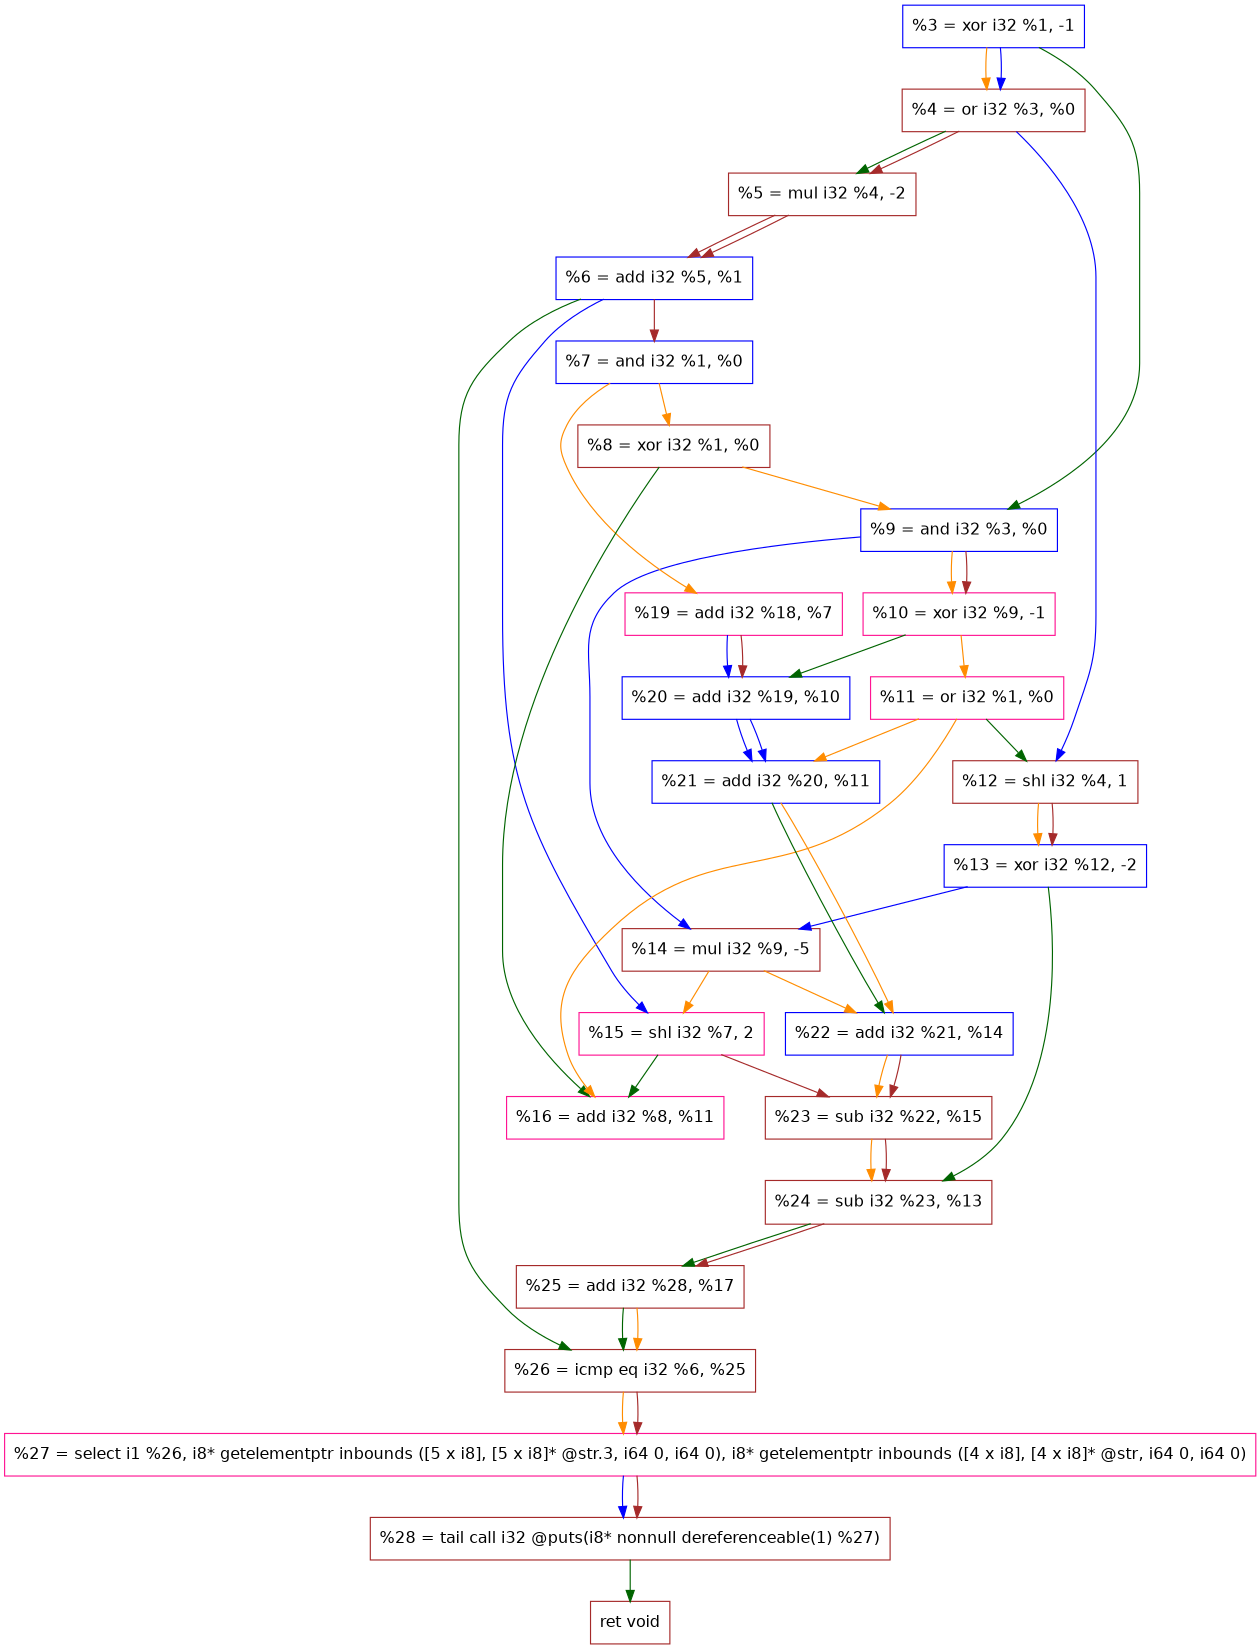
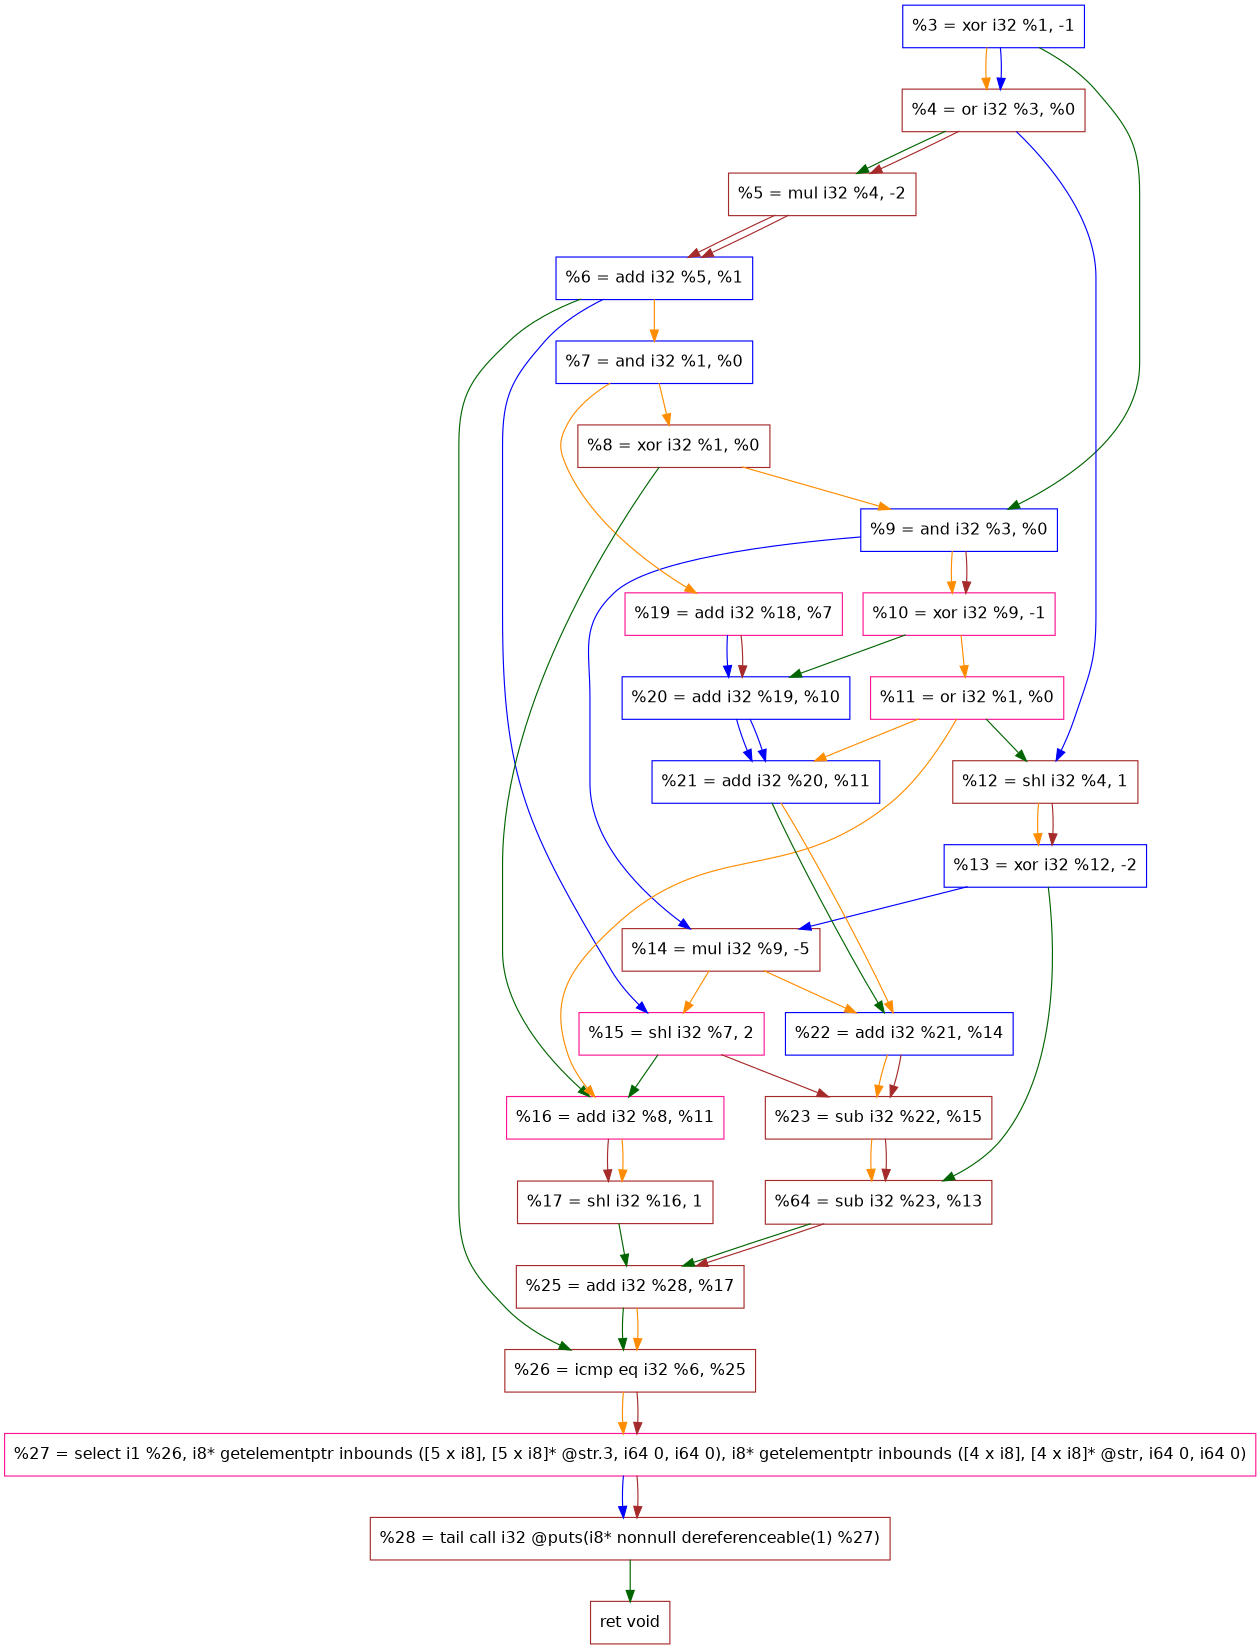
(654, 315) -> (654, 315)
none -> (615, 1202)
(879, 1202) -> (879, 1202)
